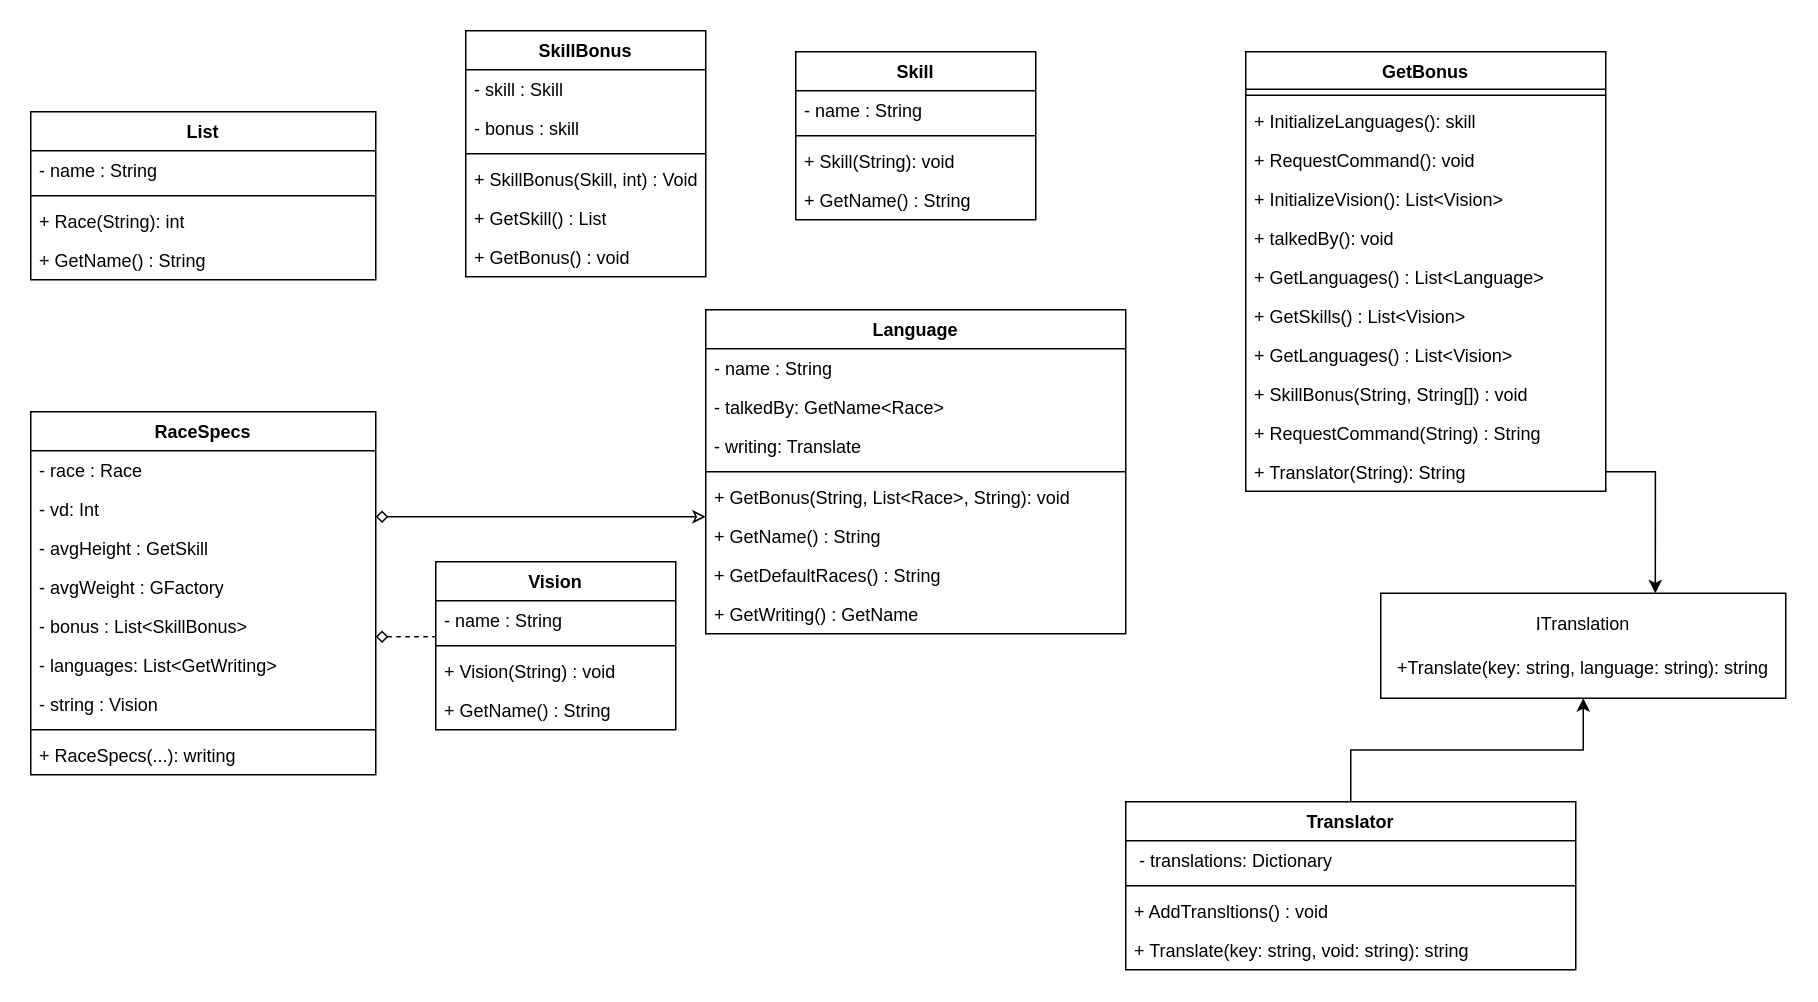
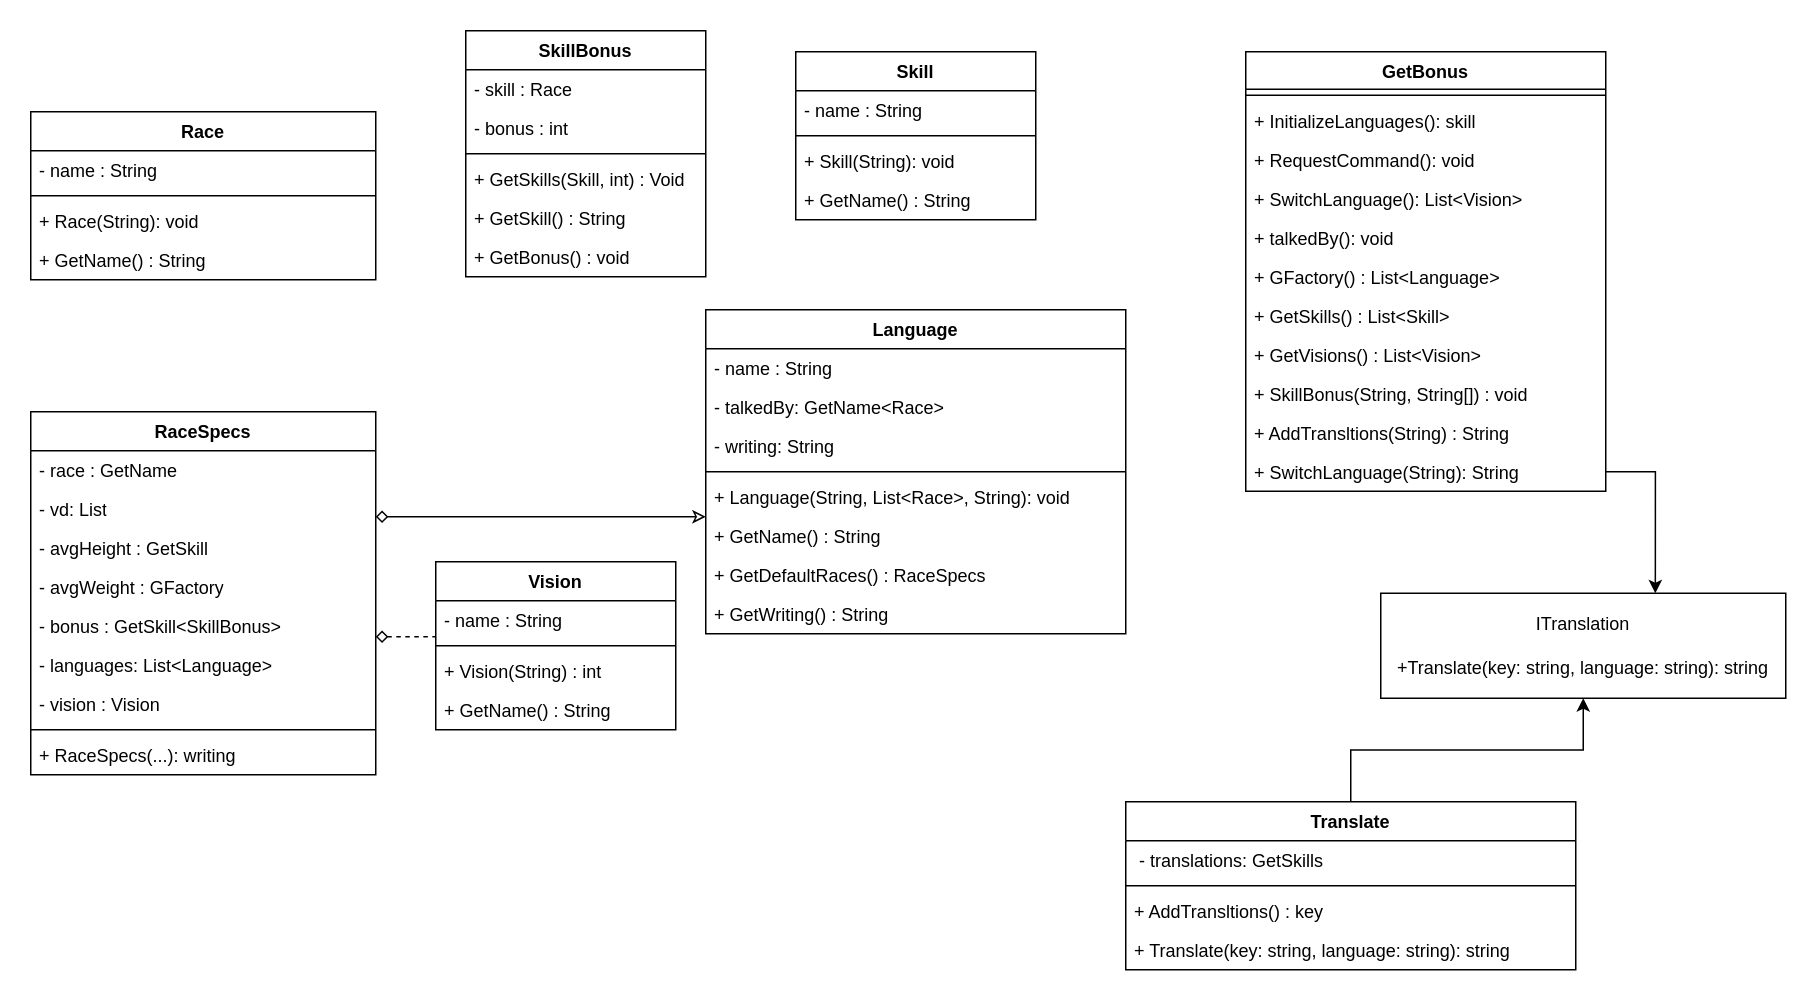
(527, 91) -> (529, 91)
(534, 130) -> (529, 130)
(203, 133) -> (203, 133)
(587, 192) -> (587, 192)
(1398, 201) -> (1400, 201)
(552, 220) -> (562, 220)
(124, 223) -> (129, 223)
(1409, 279) -> (1389, 279)
(1372, 318) -> (1365, 318)
(1395, 357) -> (1380, 357)
(1407, 435) -> (1402, 435)
(802, 448) -> (786, 448)
(96, 472) -> (111, 472)
(1382, 474) -> (1402, 474)
(911, 499) -> (911, 499)
(78, 511) -> (81, 511)
(842, 577) -> (859, 577)
(822, 616) -> (814, 616)
(152, 628) -> (168, 628)
(170, 667) -> (164, 667)
(542, 673) -> (537, 673)
(109, 706) -> (107, 706)
(1351, 823) -> (1351, 823)
(1249, 862) -> (1242, 862)
(1244, 913) -> (1242, 913)
(1334, 952) -> (1352, 963)
